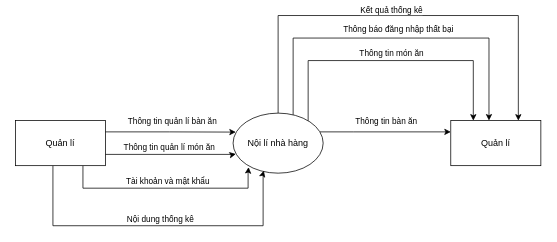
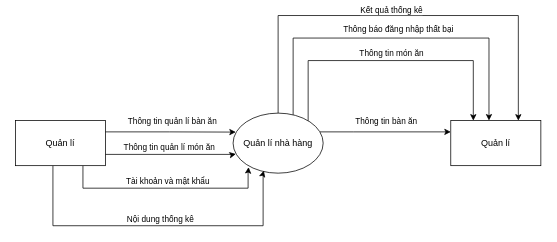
(278, 143) -> (278, 143)
